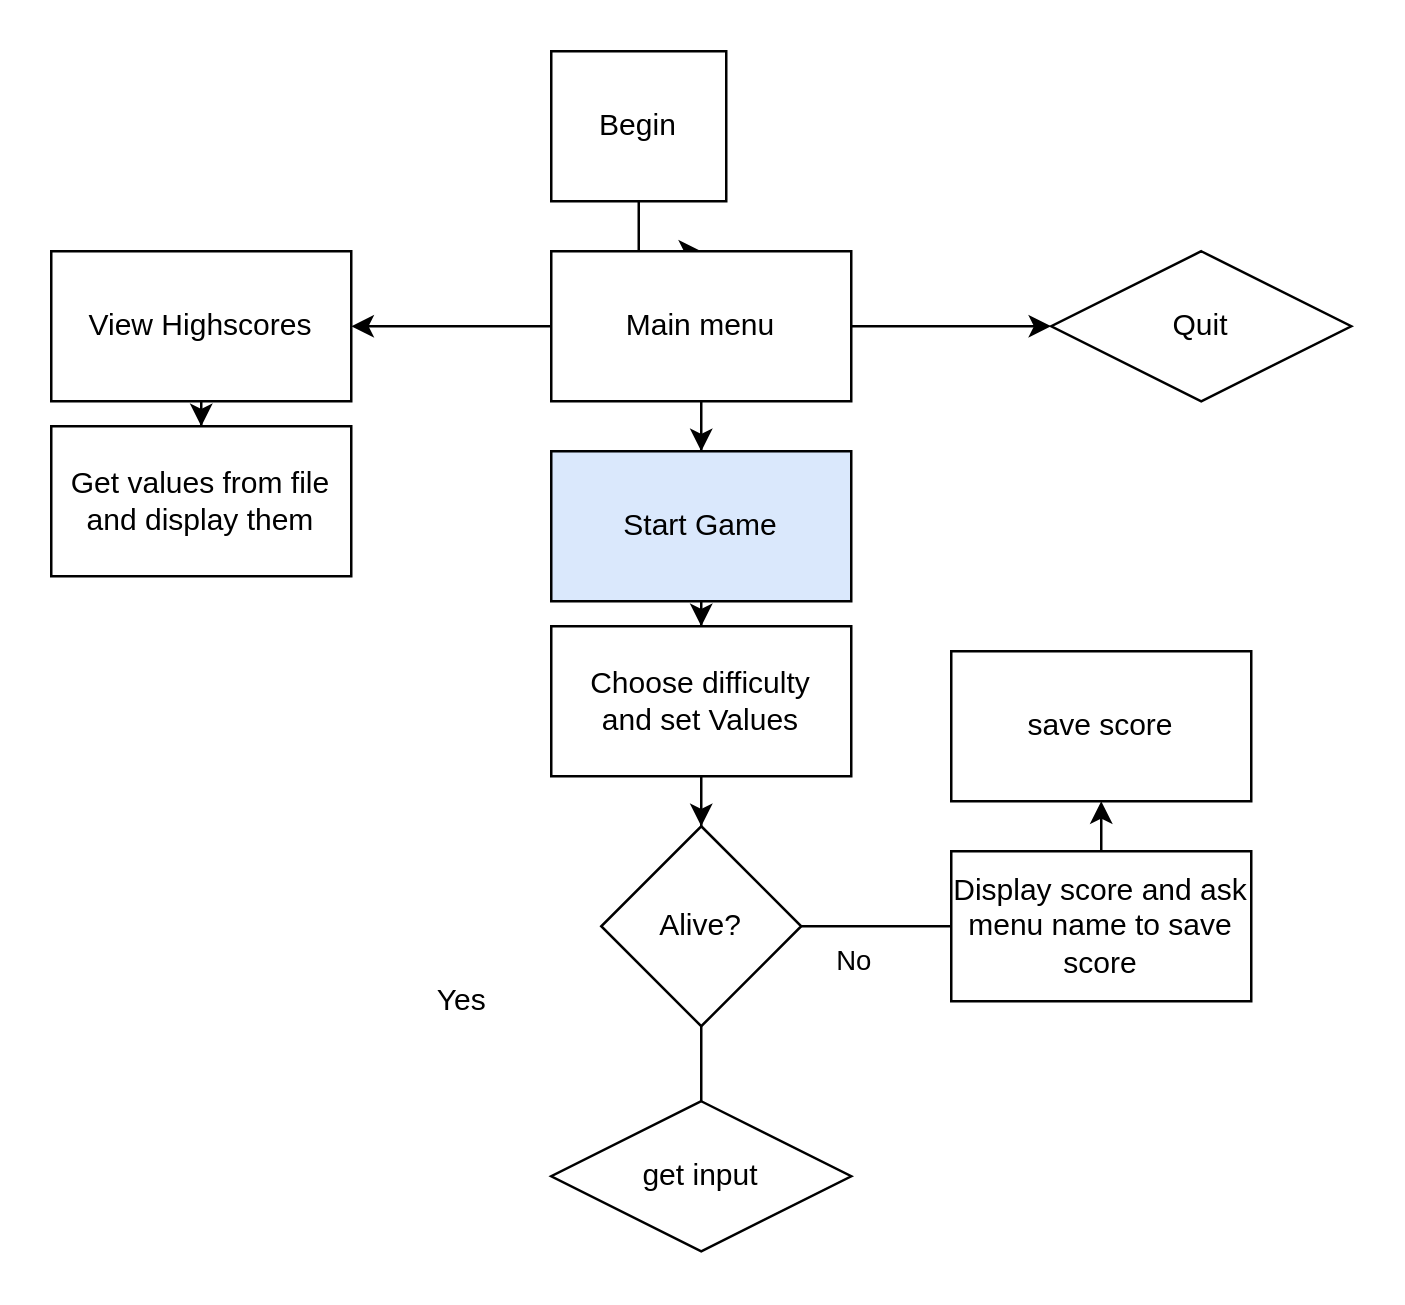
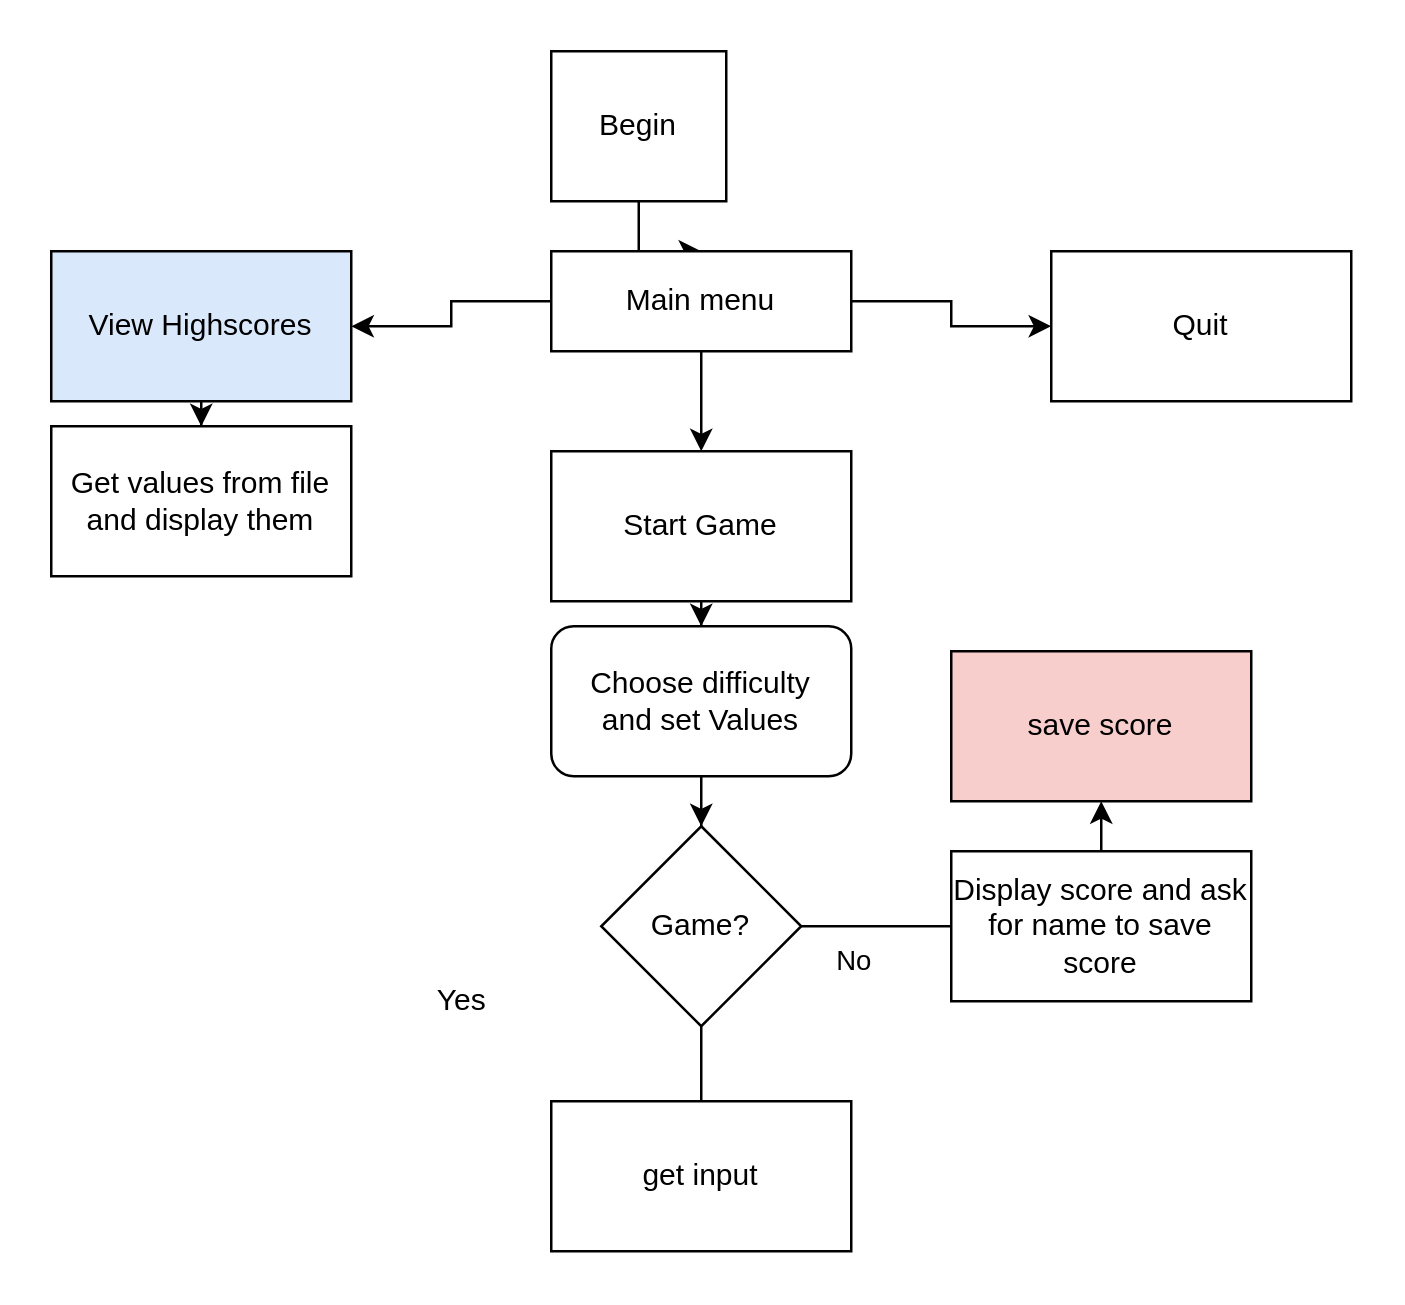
(201, 326) -> (201, 326)
(701, 326) -> (701, 301)
(1201, 326) -> (1201, 326)
(201, 376) -> (201, 376)
(701, 526) -> (701, 526)
(701, 576) -> (701, 576)
(701, 701) -> (701, 701)
(1101, 726) -> (1101, 726)
(701, 926) -> (701, 926)
(1101, 926) -> (1101, 926)
(701, 1176) -> (701, 1176)
